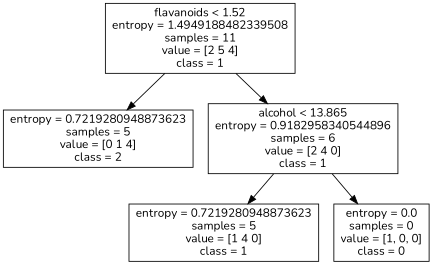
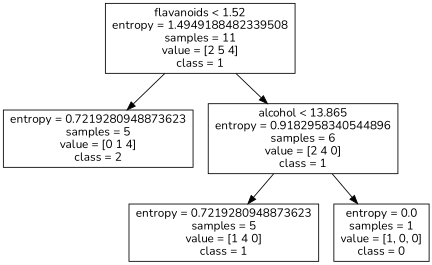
(381, 233) -> (381, 233)
